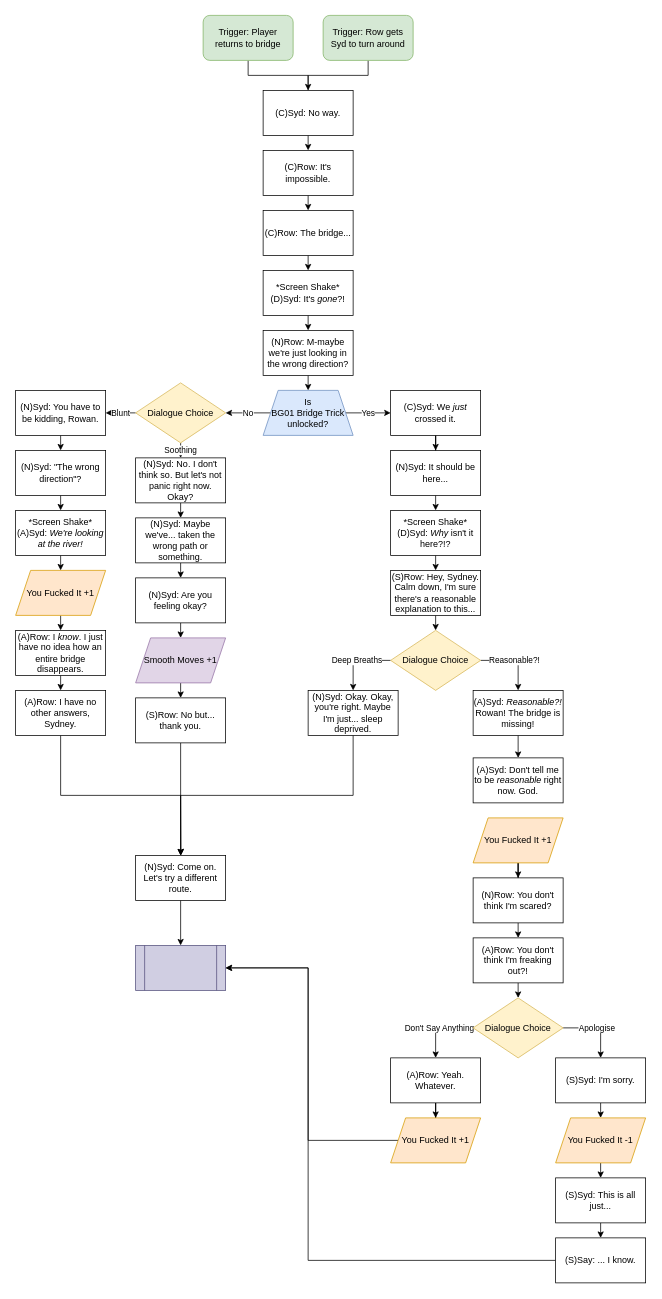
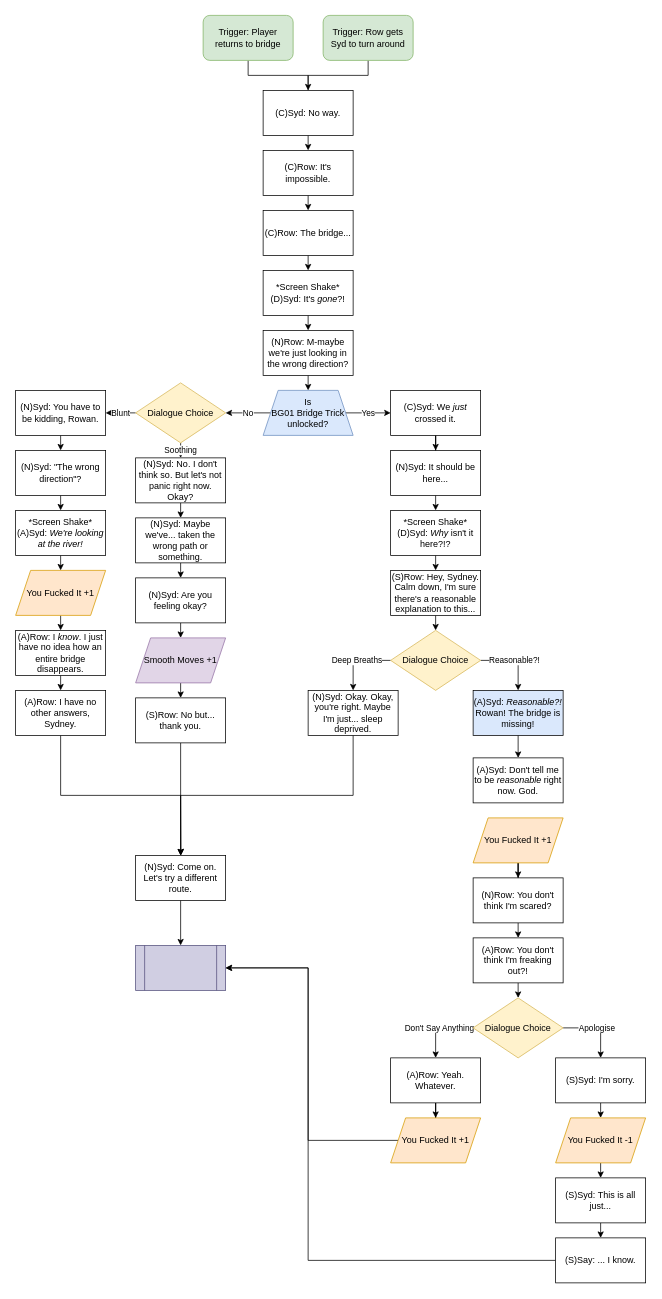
(518, 713) -> (518, 713)
